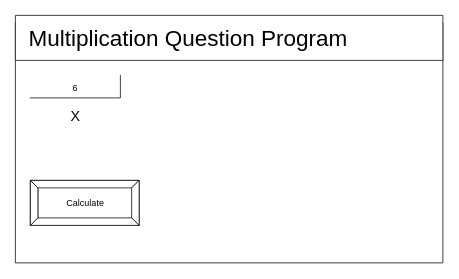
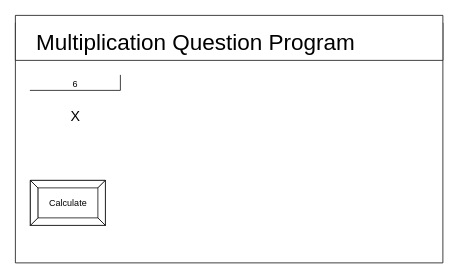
(188, 38) -> (195, 42)
(75, 87) -> (75, 83)
(85, 203) -> (68, 203)
